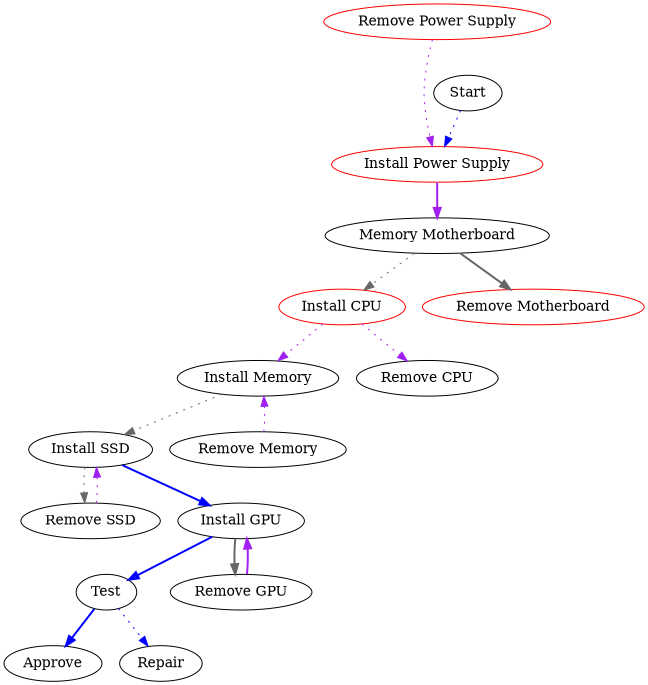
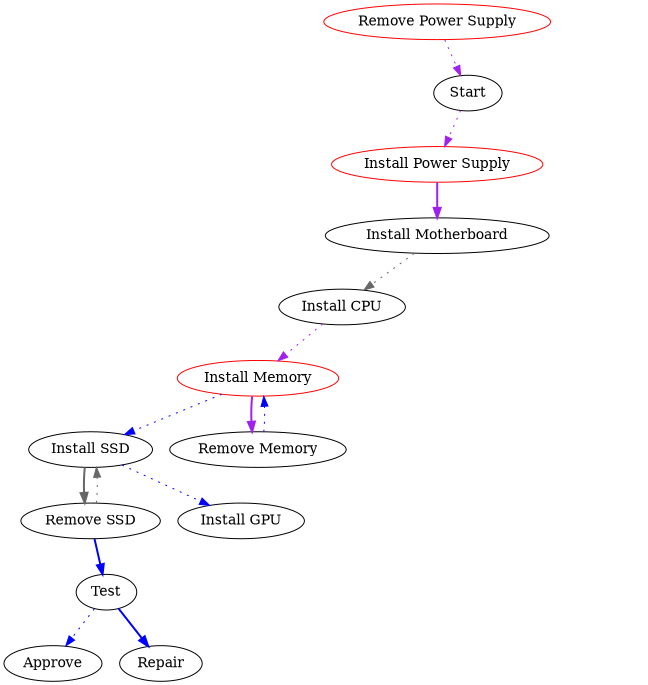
(424, 88) -> (451, 53)
(455, 124) -> (455, 124)
(437, 236) -> (437, 236)
(342, 307) -> (342, 307)
(533, 307) -> none
(258, 378) -> (258, 378)
(427, 378) -> none
none -> (251, 409)
(178, 413) -> (178, 413)
(265, 419) -> (265, 419)
(84, 480) -> (84, 480)
(161, 483) -> (161, 483)
(97, 490) -> (97, 490)
(175, 556) -> (97, 552)
(241, 592) -> none
(83, 623) -> (83, 623)
(130, 623) -> (130, 623)
